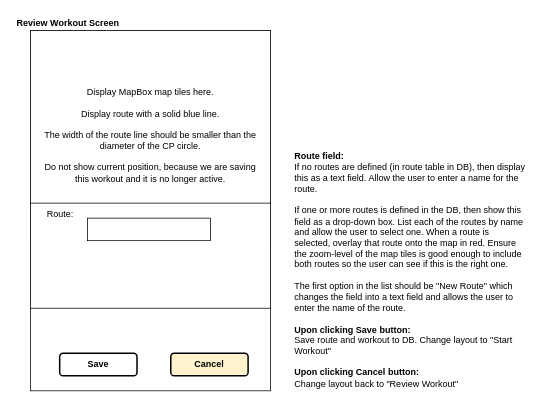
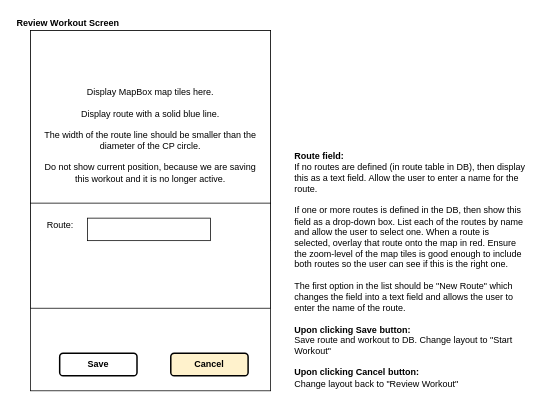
(60, 214) -> (60, 225)
